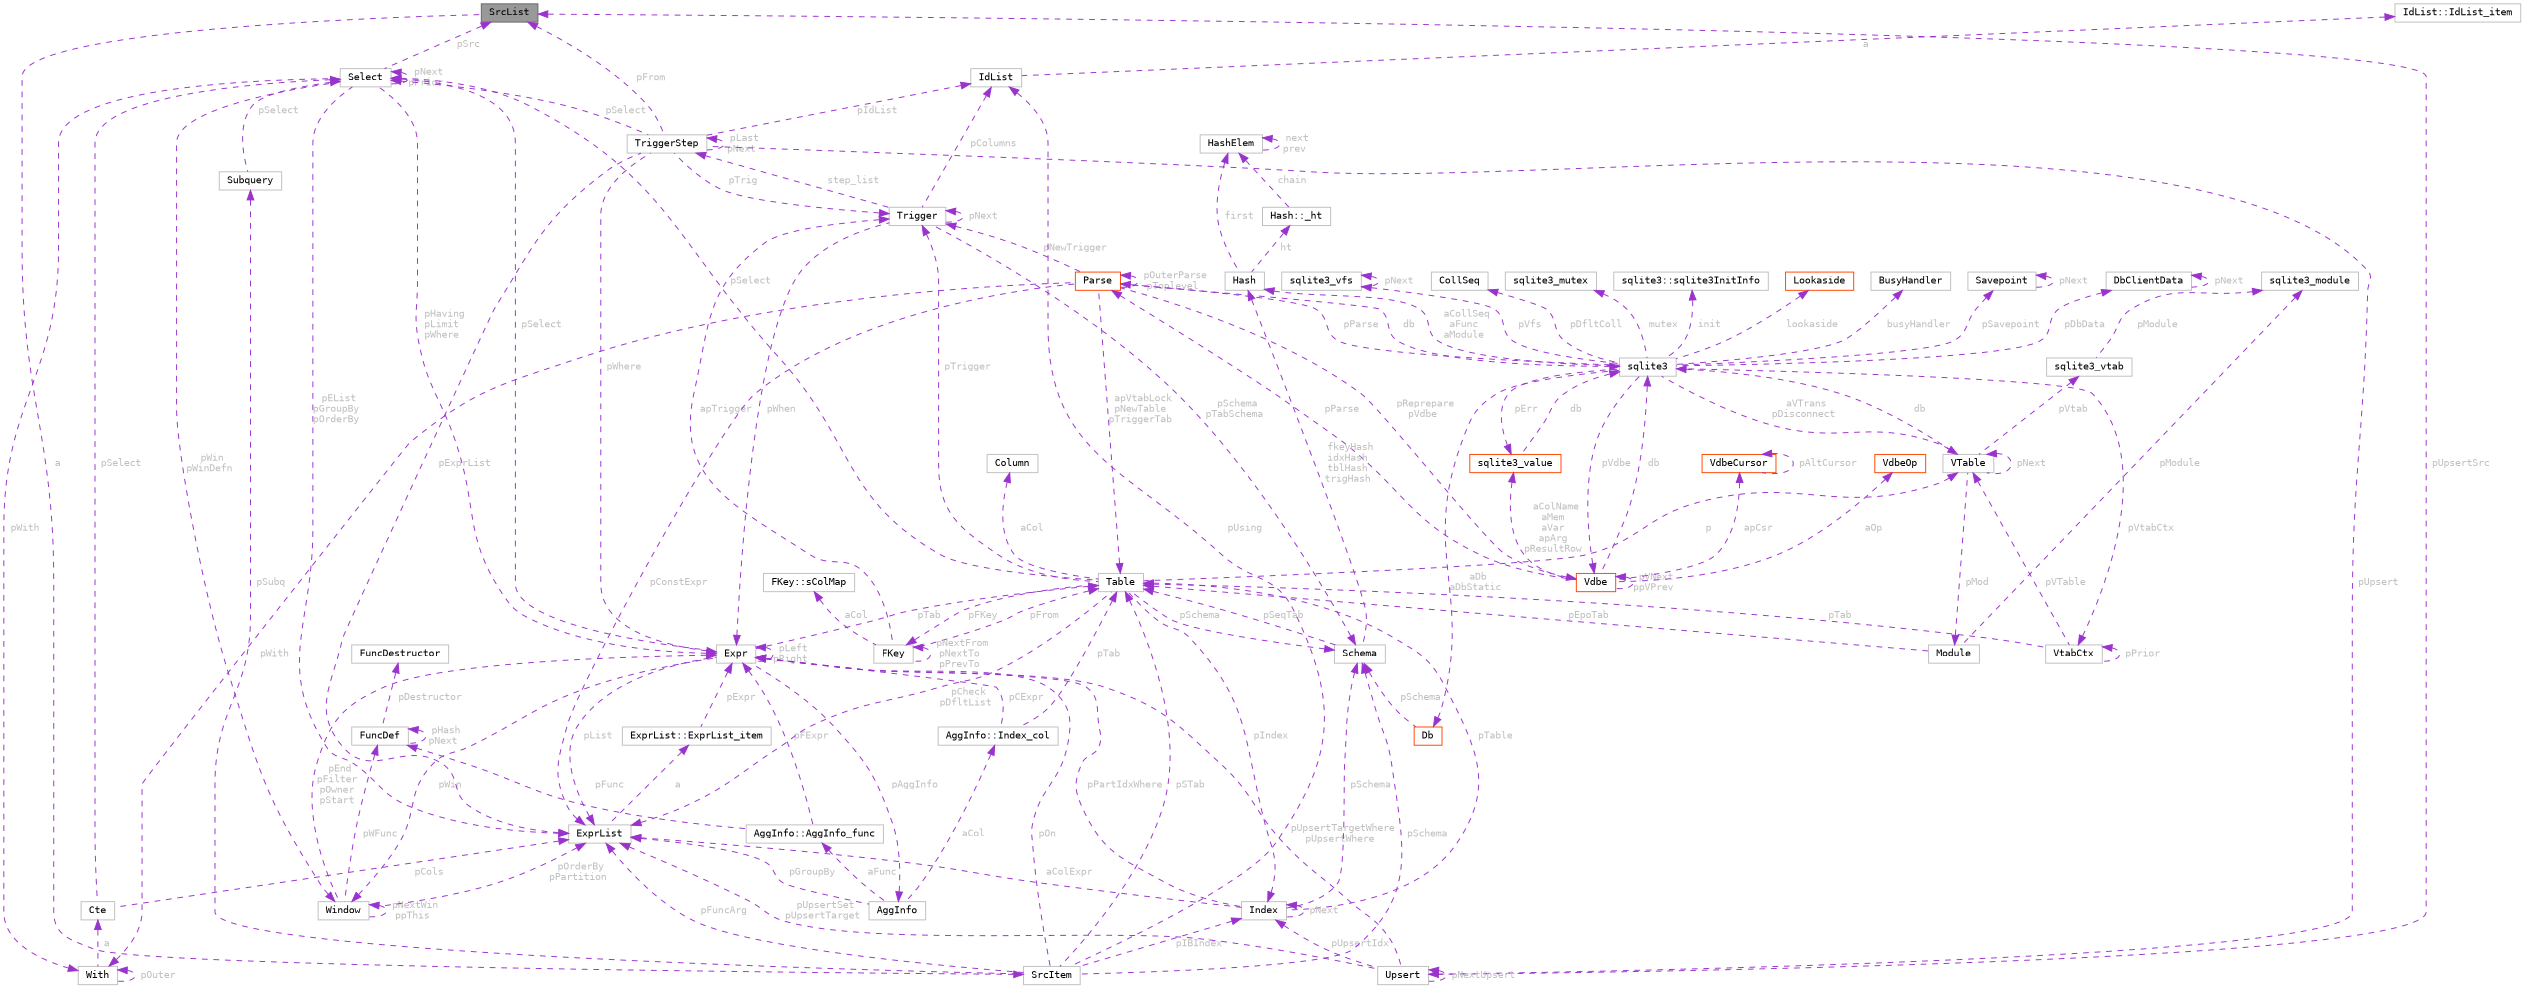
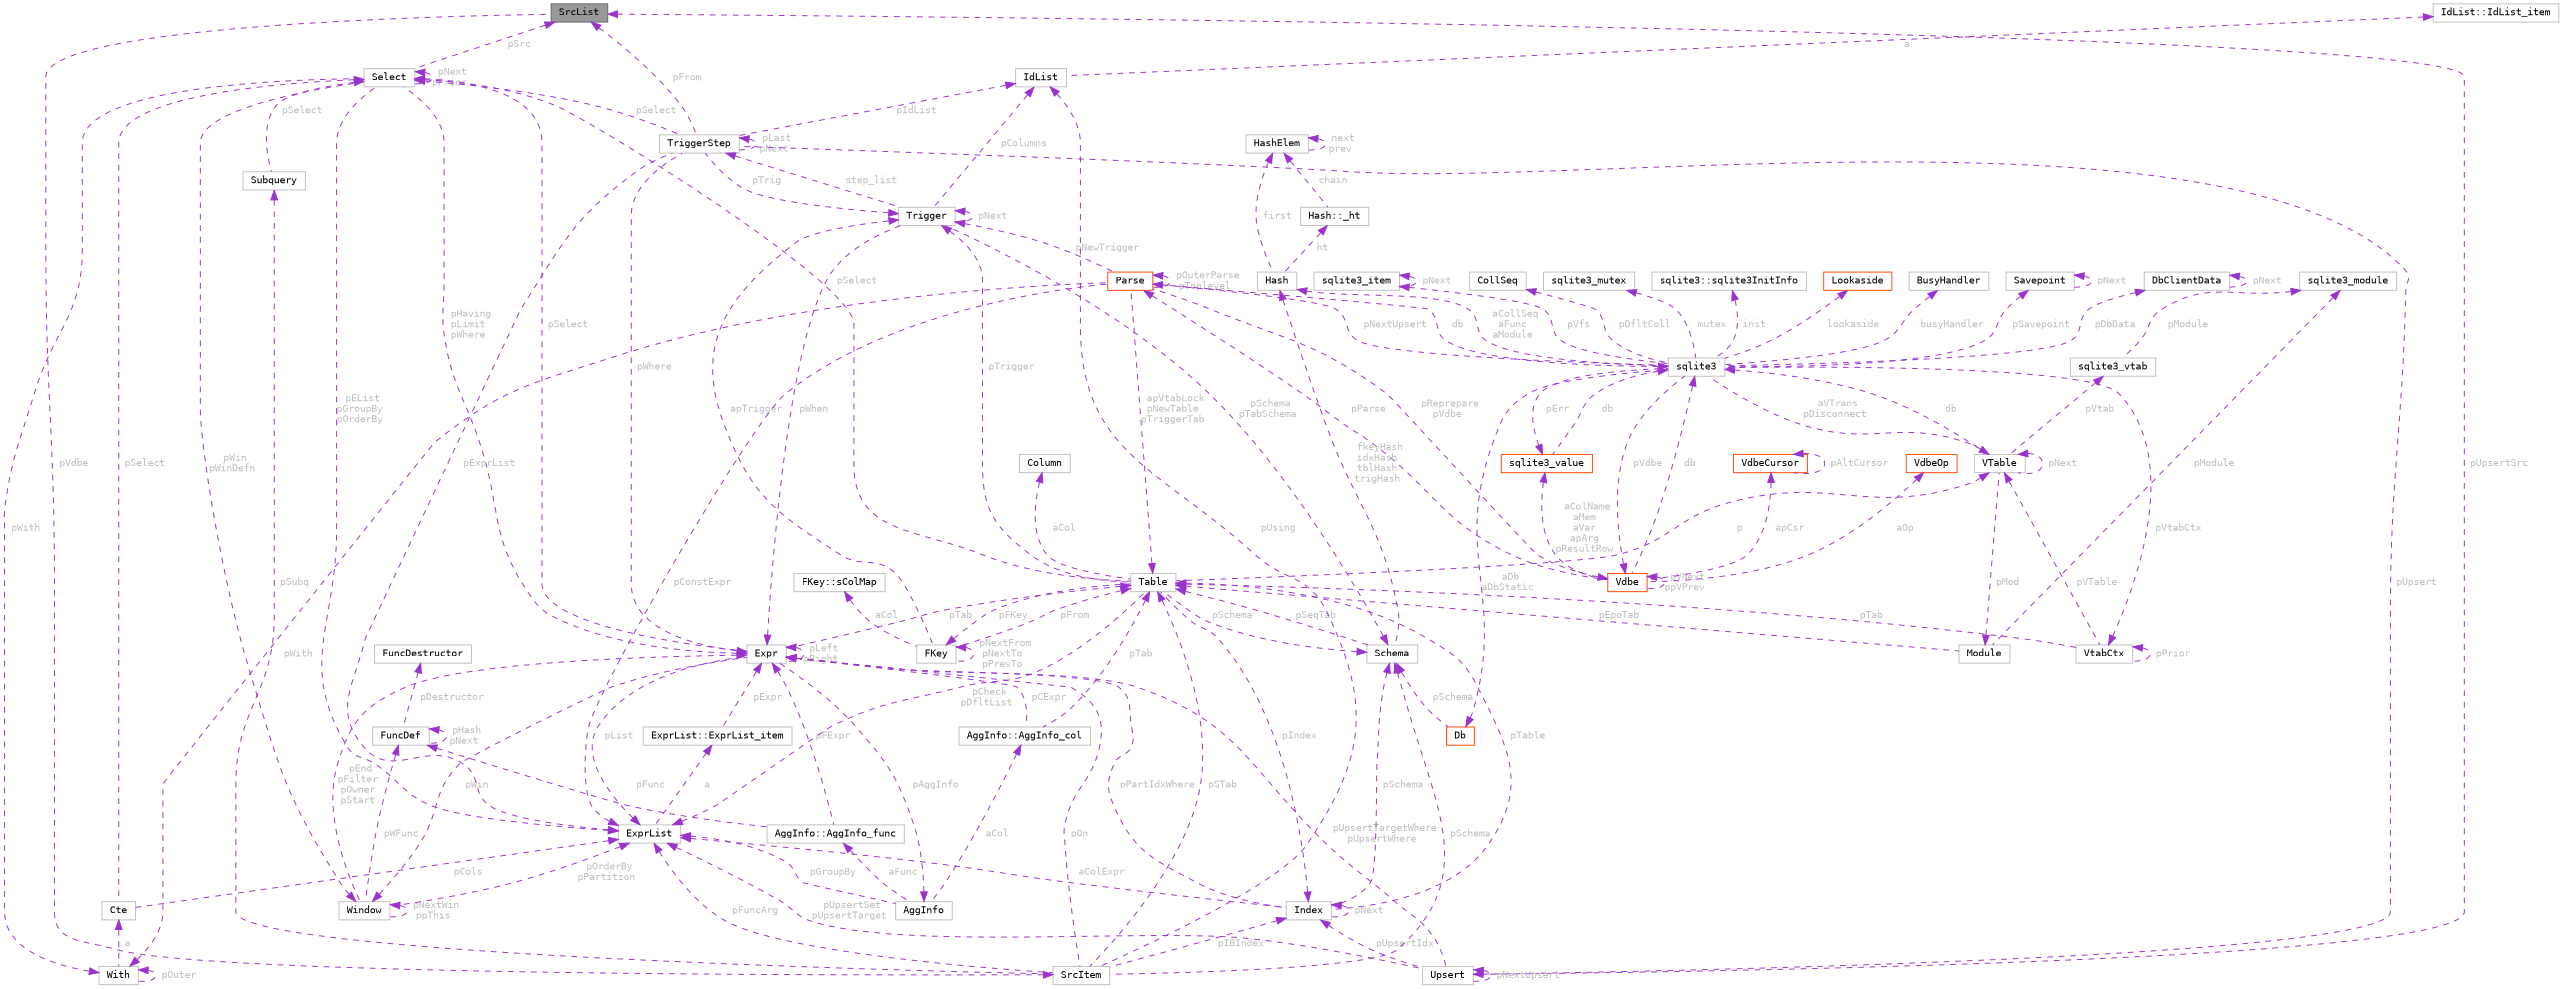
(1322, 281) -> (1357, 281)
(1358, 325) -> (1393, 325)
(55, 464) -> (71, 464)
(998, 736) -> (1025, 736)
